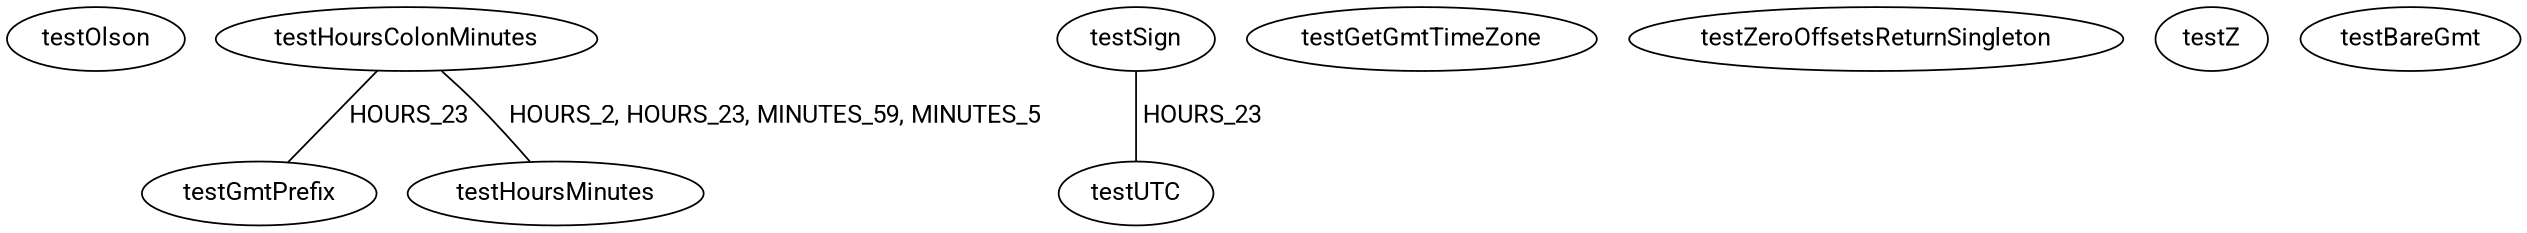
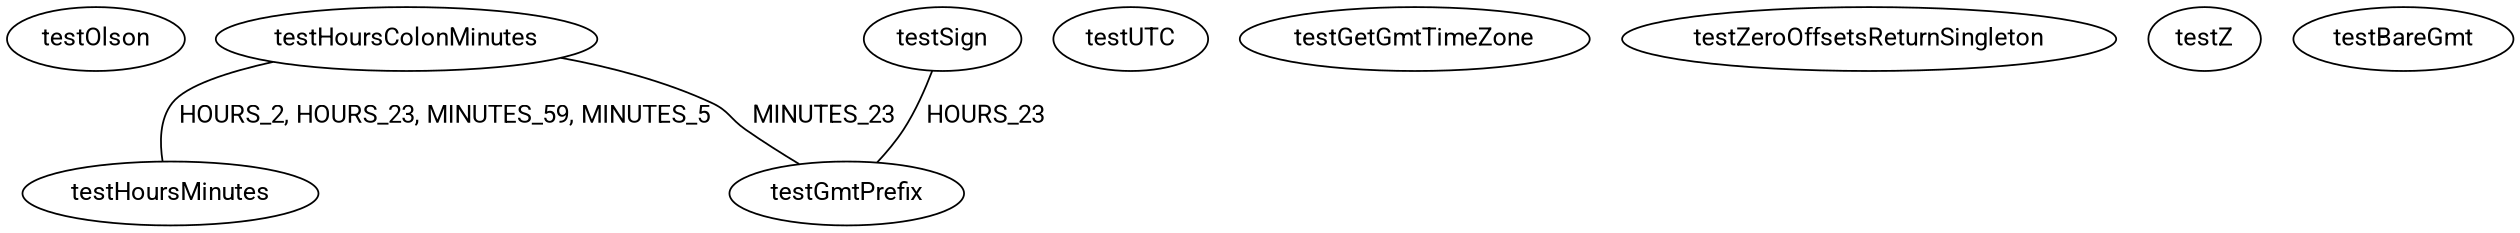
(406, 116) -> (821, 116)
(1136, 116) -> (910, 120)
